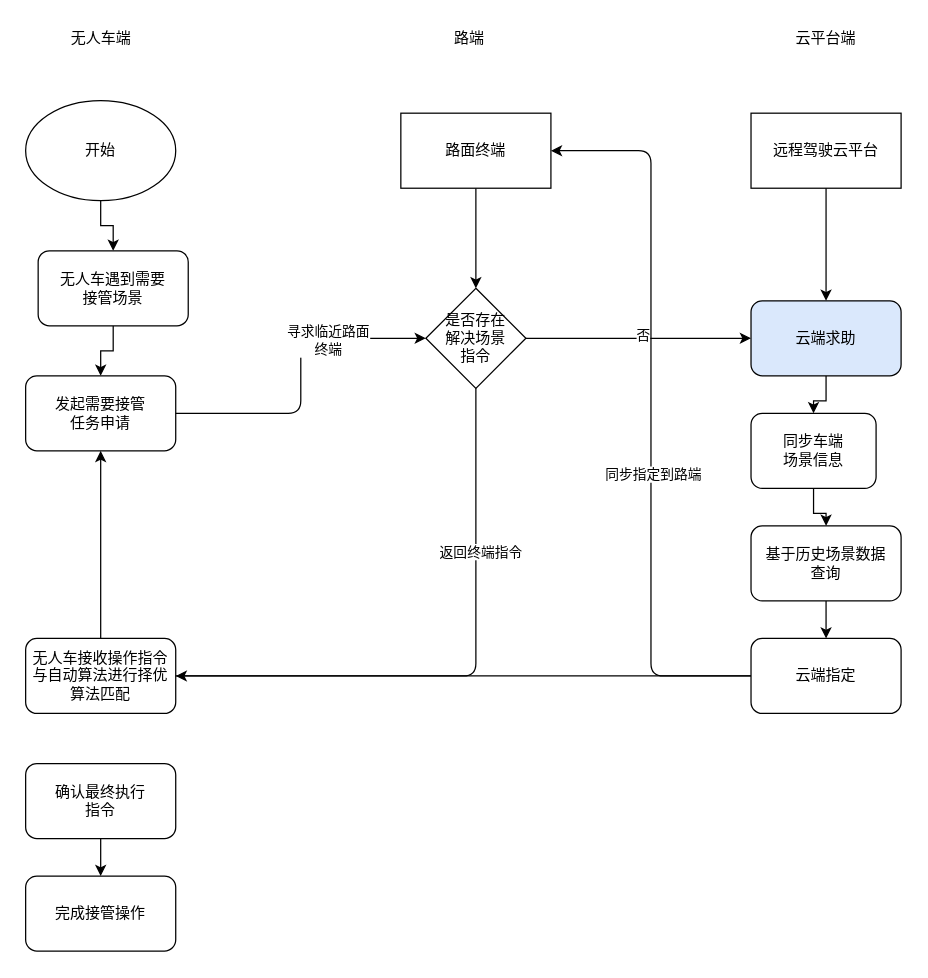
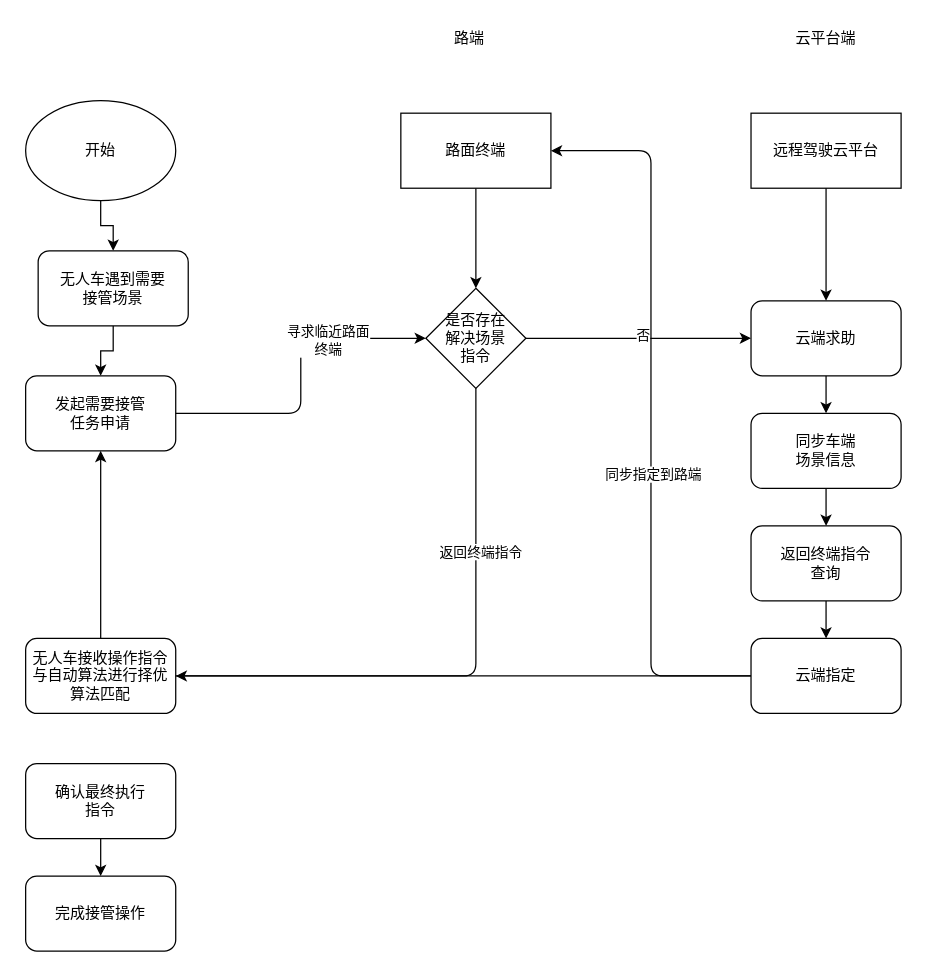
(101, 38) -> none
(826, 338) -> (826, 338)
(813, 451) -> (826, 451)
(826, 563) -> (826, 563)
